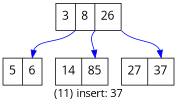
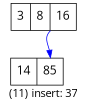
(108, 16) -> (63, 16)
(22, 72) -> none
(148, 72) -> none
